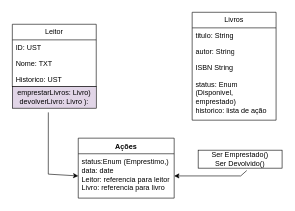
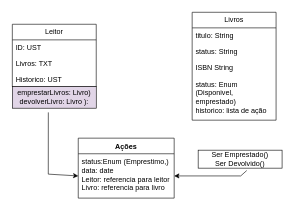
(219, 52) -> (221, 52)
(32, 64) -> (35, 64)
